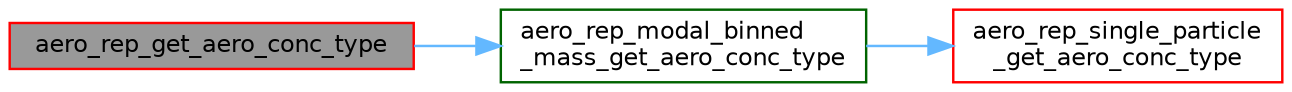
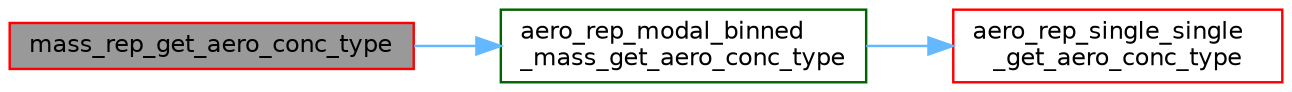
(212, 46) -> (212, 46)
(1118, 46) -> (1118, 46)
